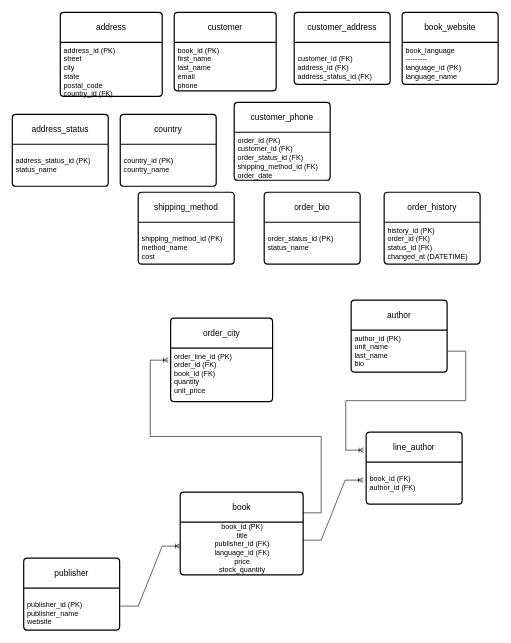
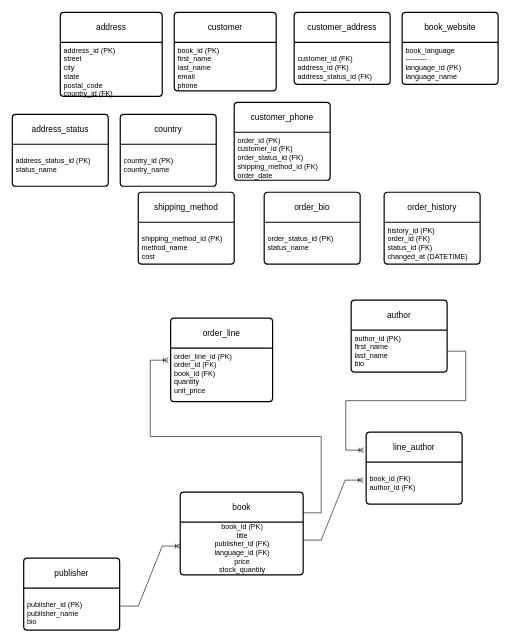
(222, 333) -> (222, 333)
(381, 352) -> (381, 352)
(58, 605) -> (58, 605)
